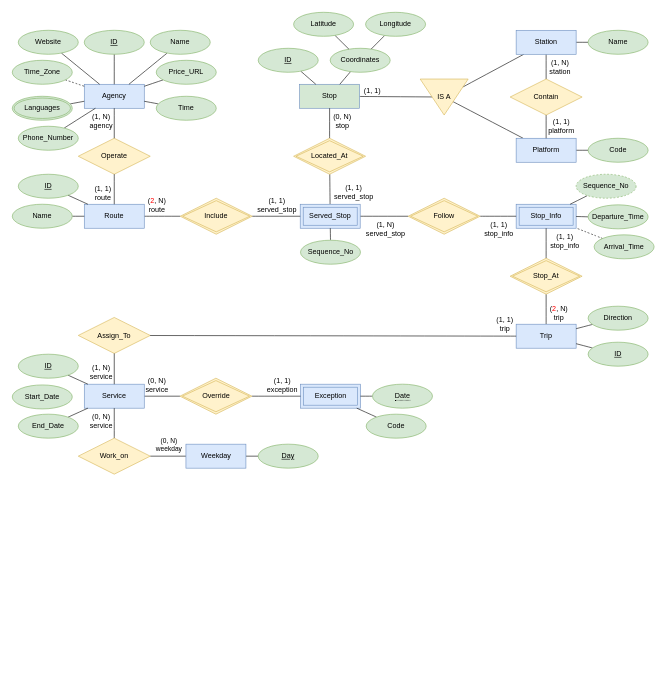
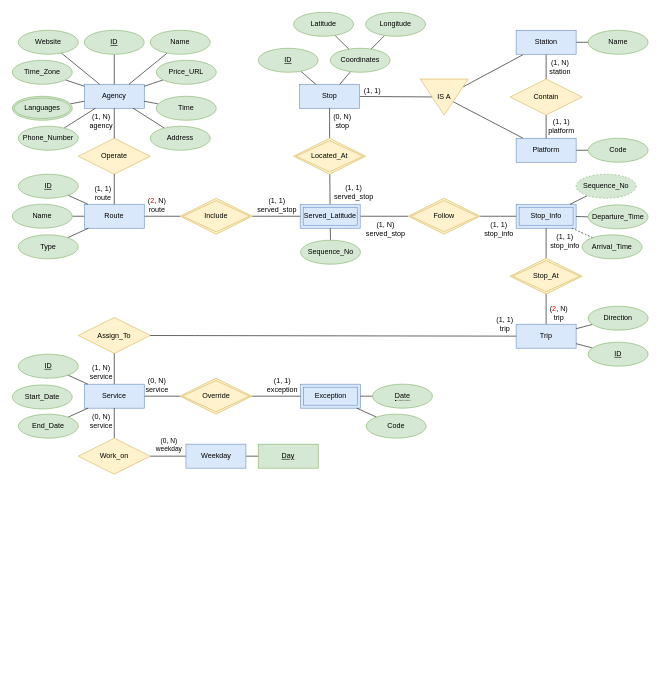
(73, 83) -> (73, 83)
(330, 96) -> (330, 96)
none -> (148, 118)
none -> (180, 138)
(330, 216) -> (330, 216)
none -> (78, 233)
none -> (48, 247)
(624, 247) -> (612, 247)
(288, 456) -> (288, 456)
